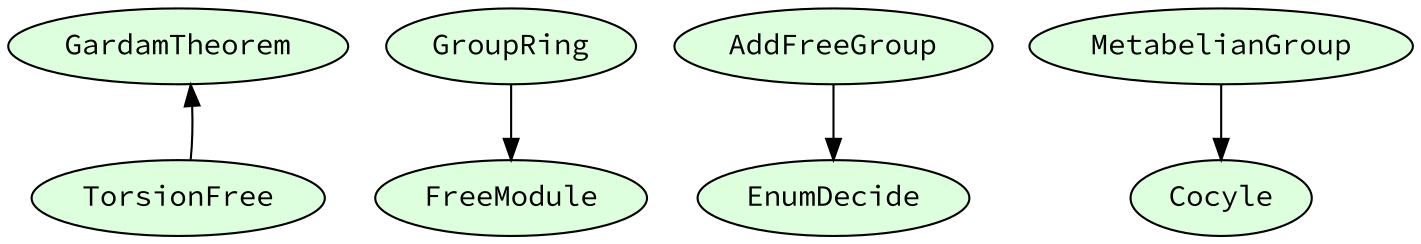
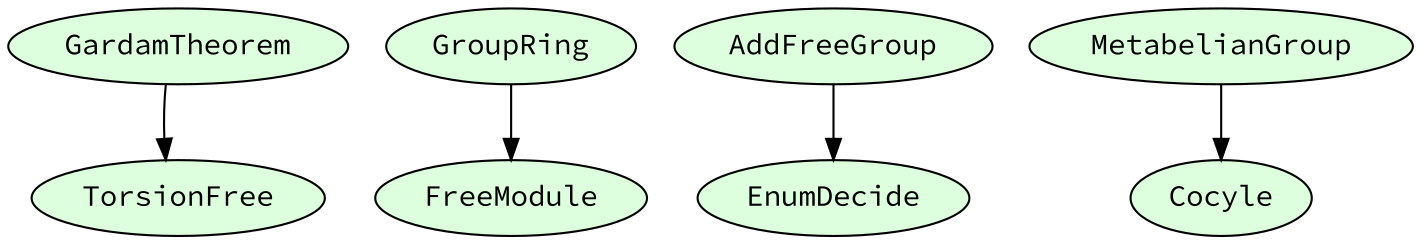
(192, 133) -> (164, 112)
